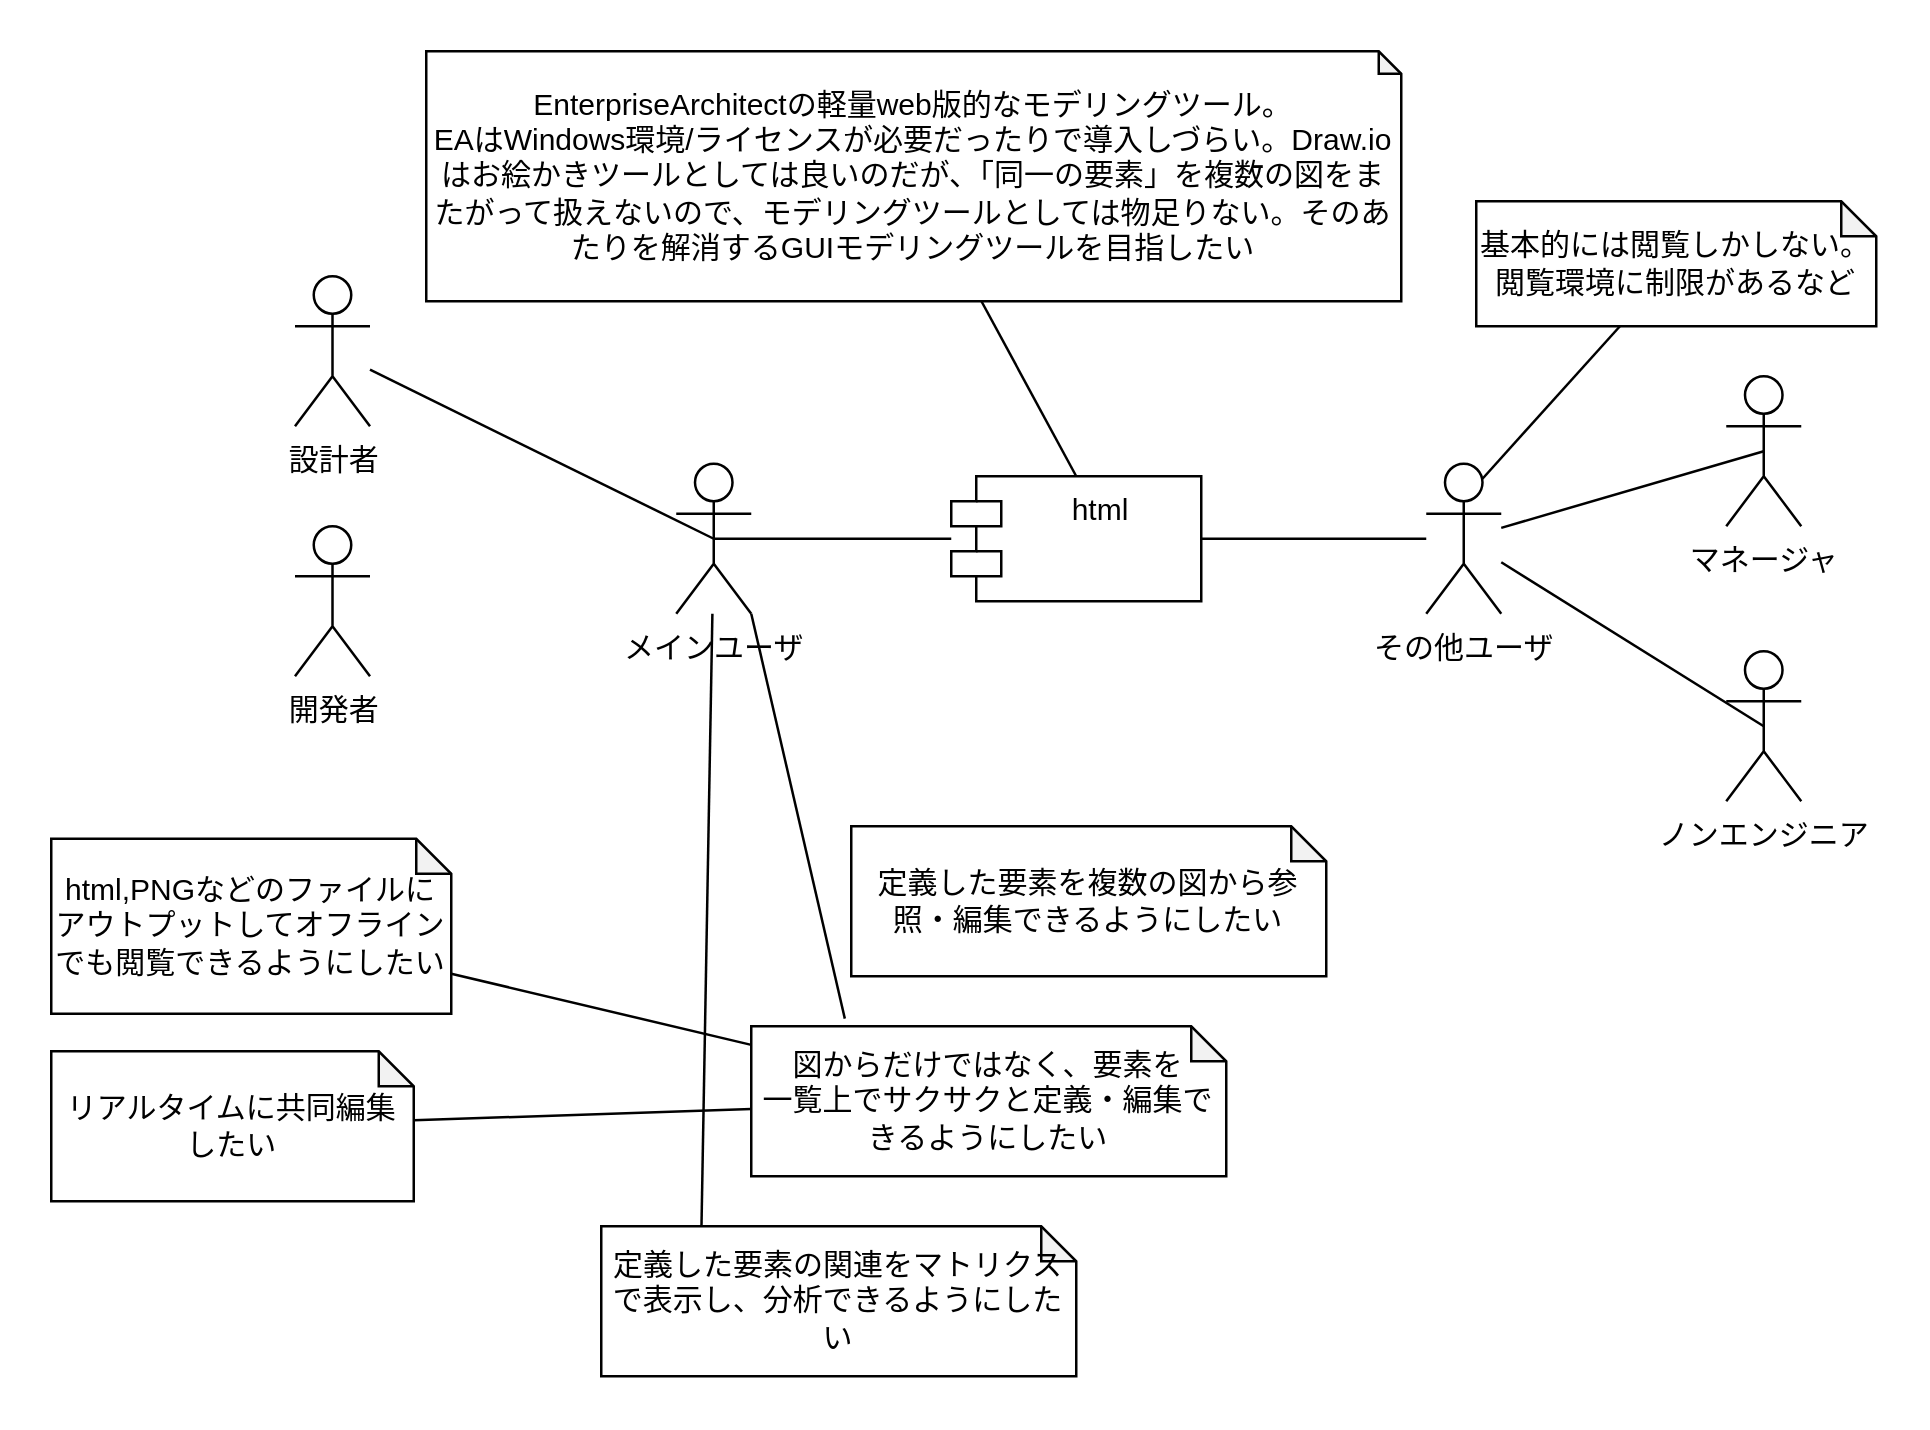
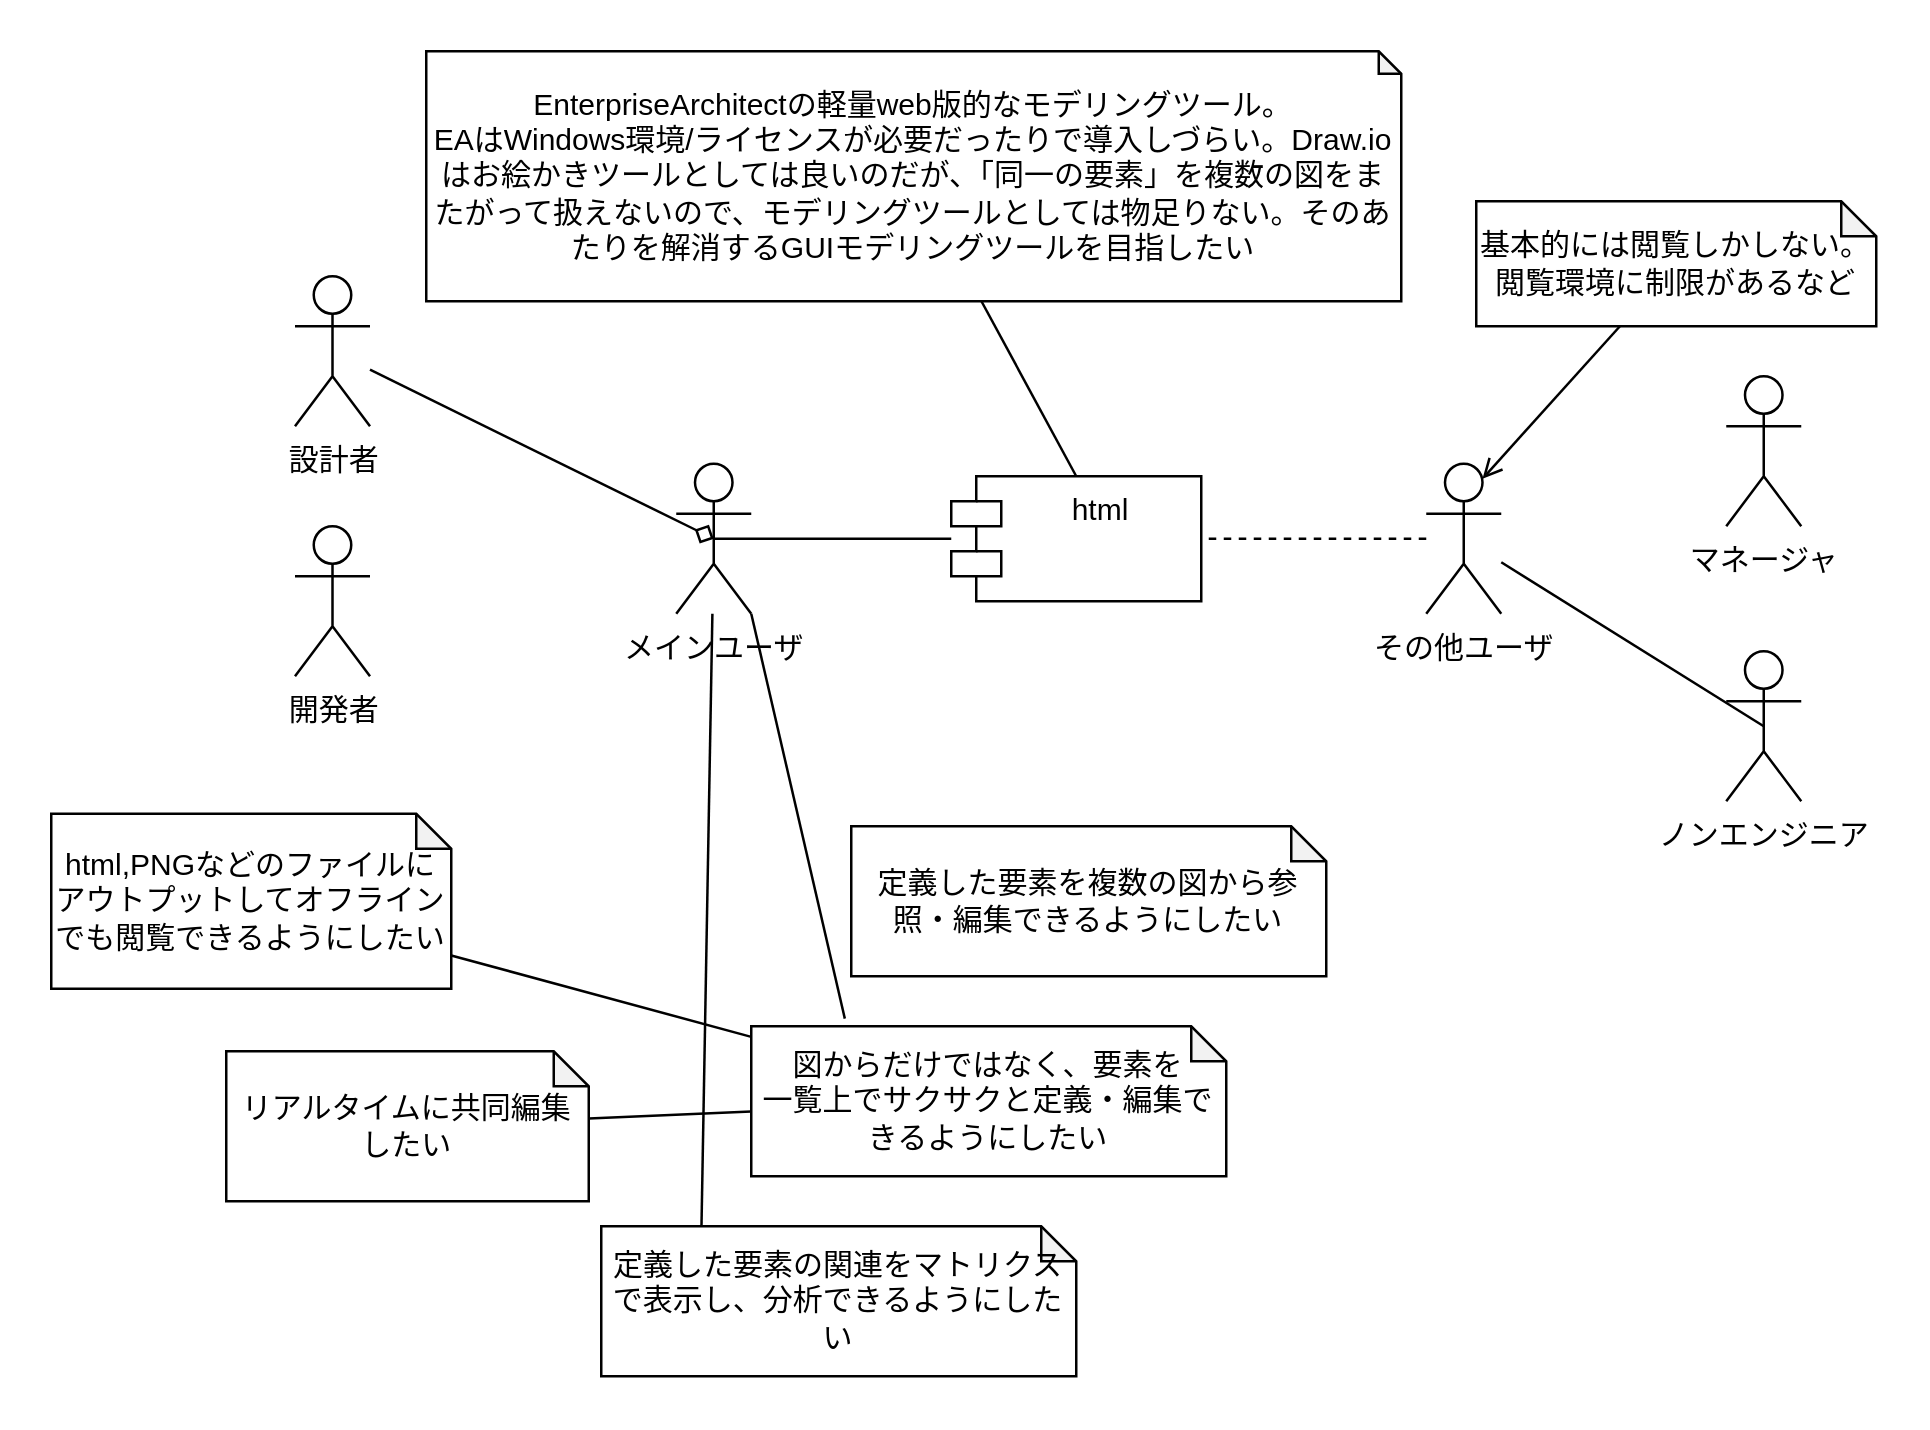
(1487, 474) -> (1489, 472)
(1629, 491) -> none
(702, 533) -> (696, 530)
(1311, 539) -> (1311, 539)
(251, 926) -> (251, 901)
(233, 1126) -> (408, 1126)
